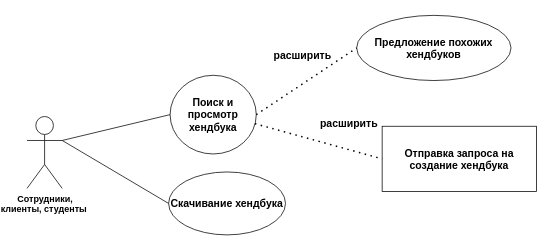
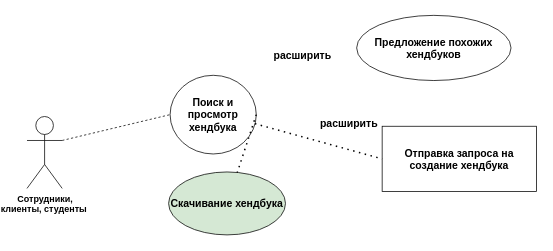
(305, 82) -> (247, 144)
(116, 128) -> (116, 128)
(116, 172) -> none
(227, 204) -> (227, 204)
